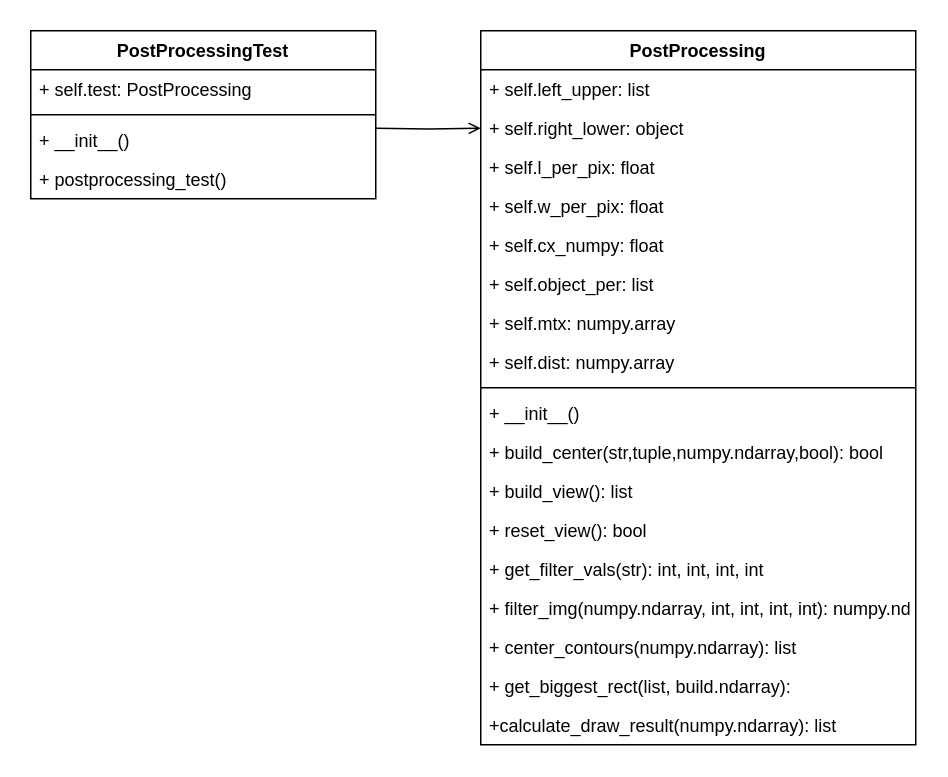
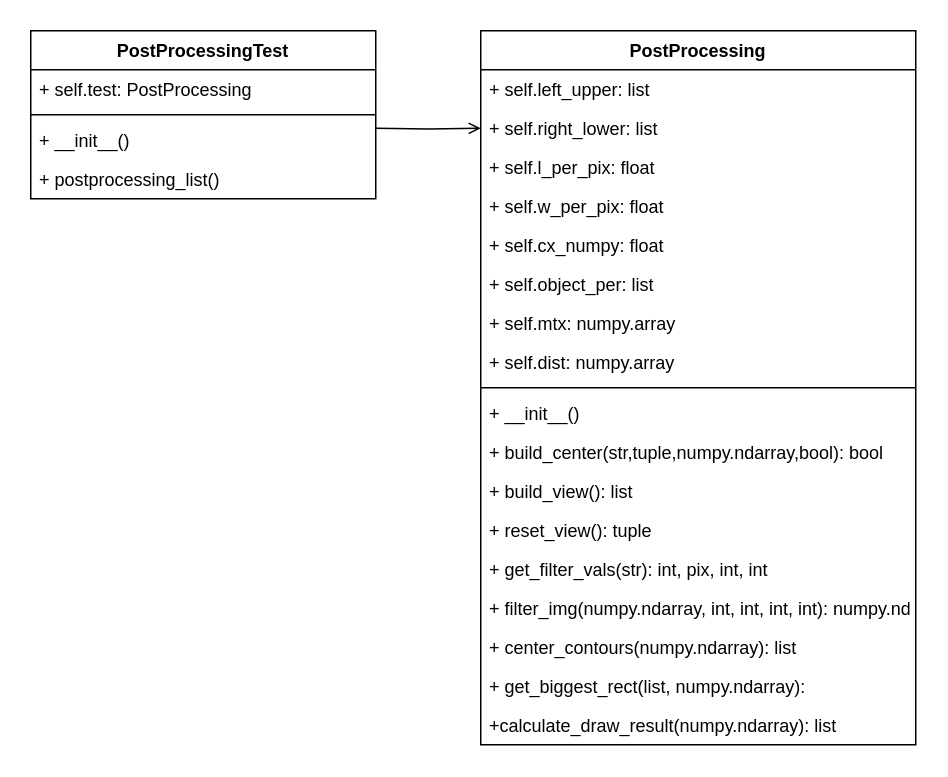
(604, 129) -> (589, 129)
(150, 180) -> (146, 180)
(578, 531) -> (583, 531)
(663, 570) -> (663, 570)
(667, 687) -> (672, 687)
